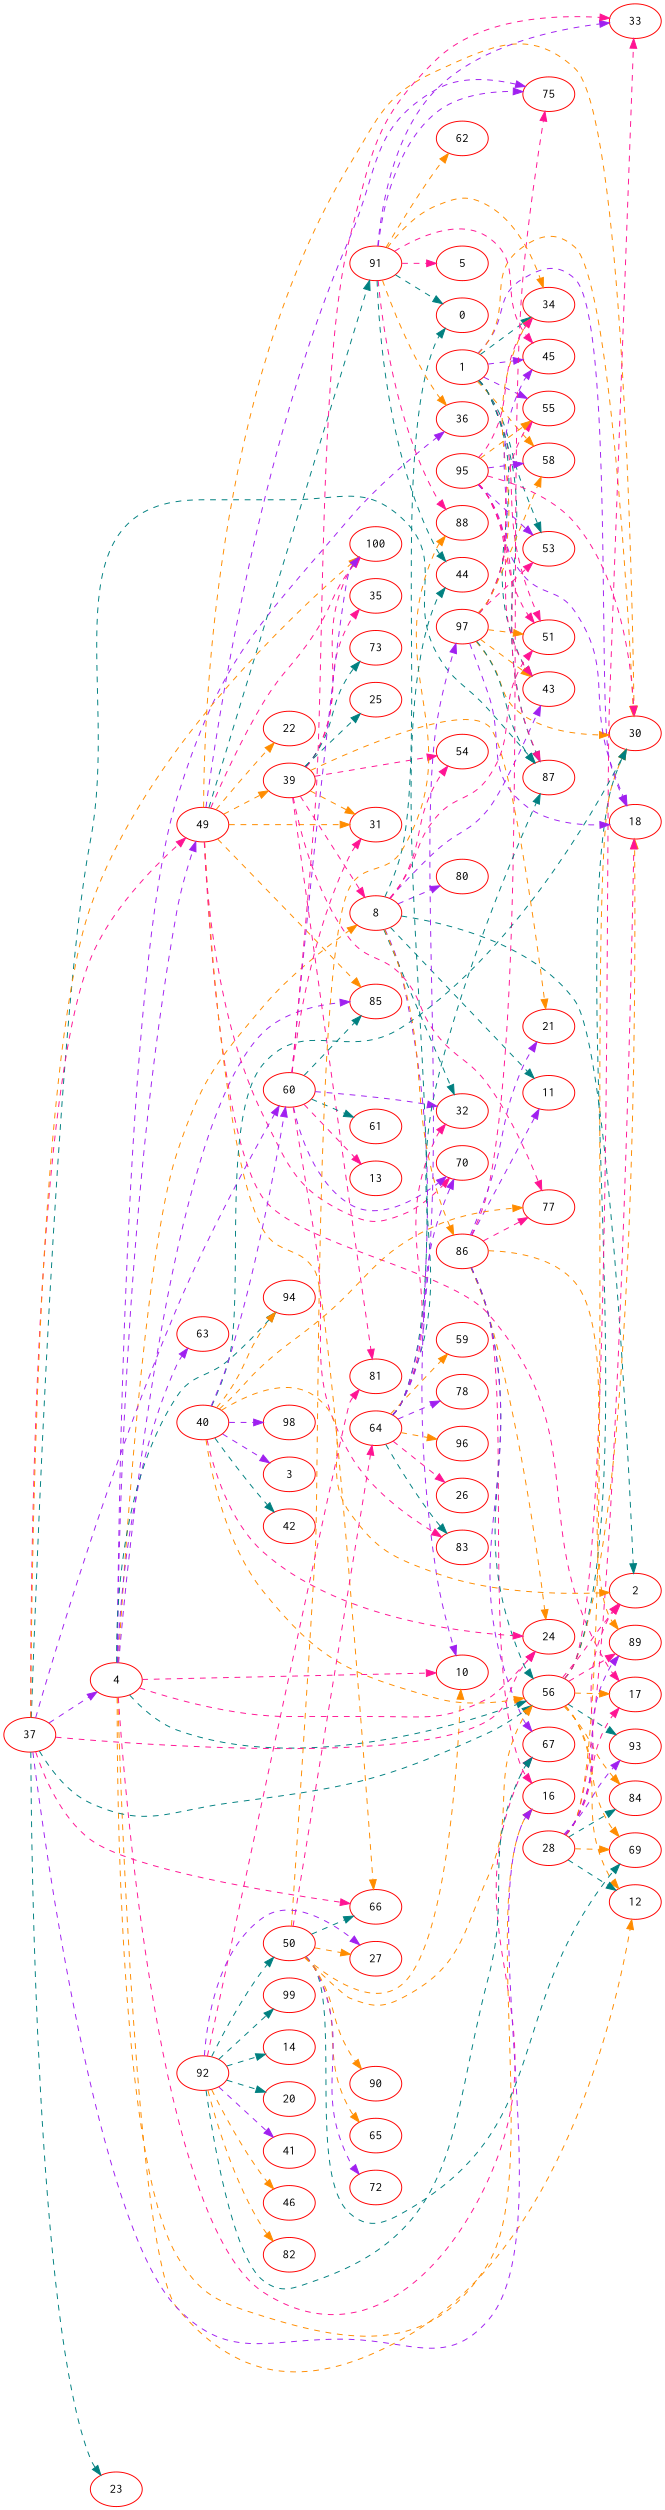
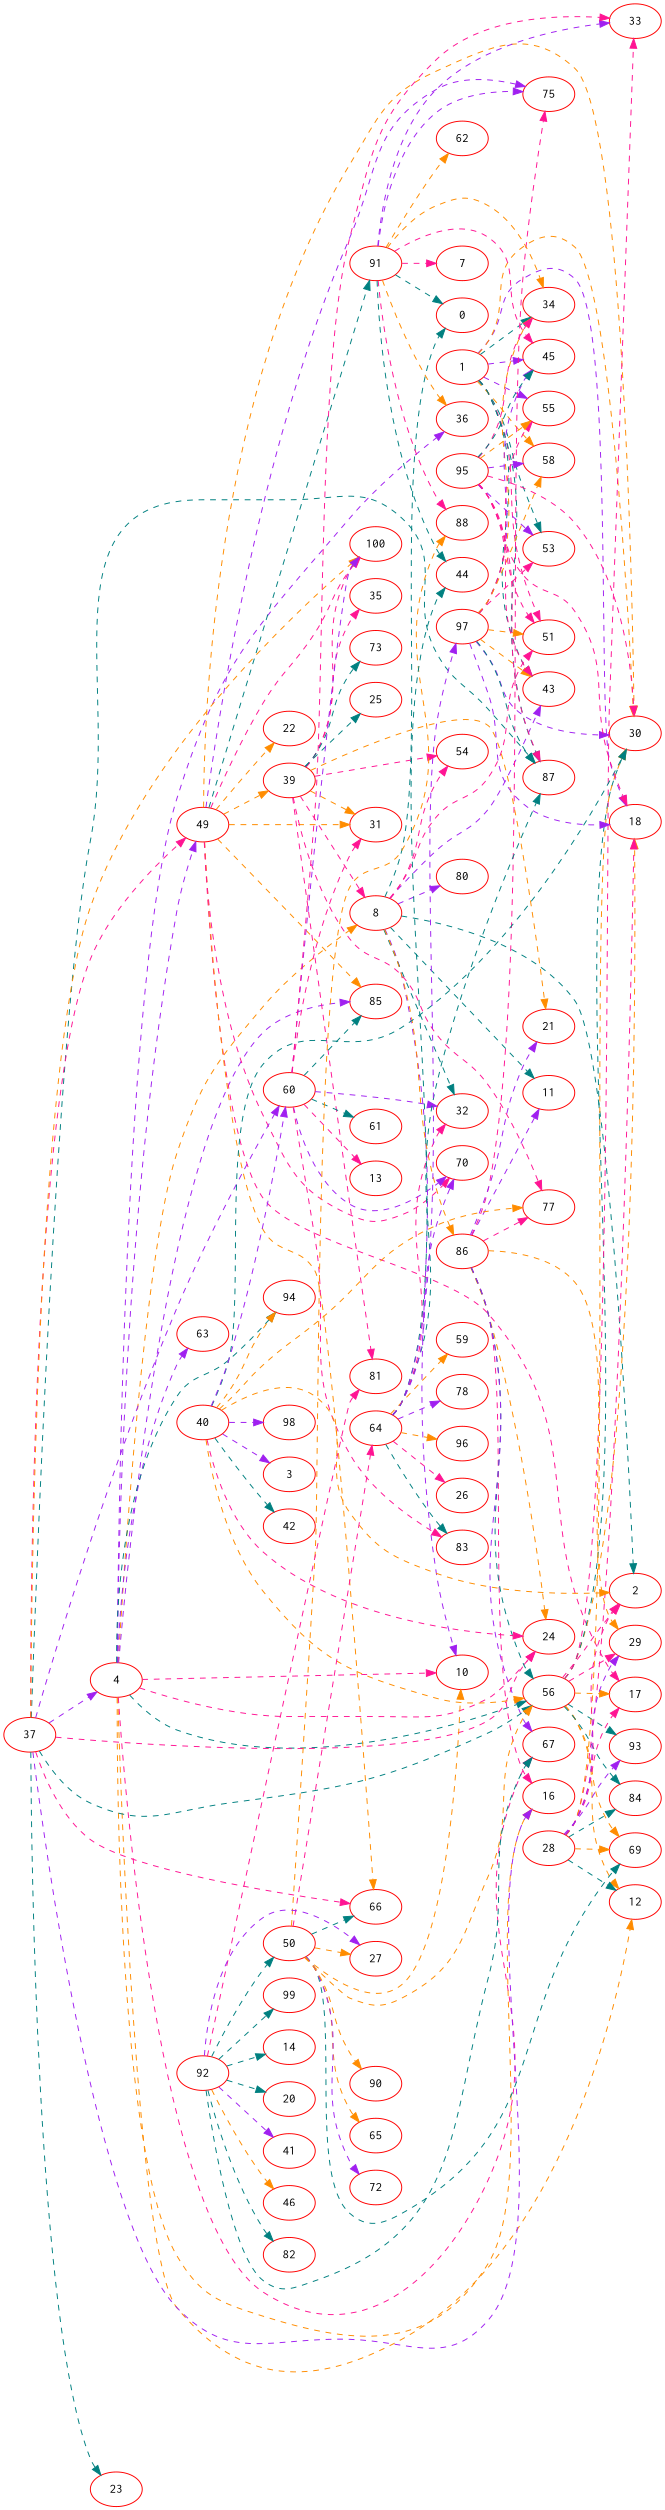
(462, 263) -> (462, 263)
none -> (504, 418)
(582, 623) -> (582, 623)
(542, 725) -> (542, 725)
(635, 1643) -> (635, 1643)
(600, 1760) -> (600, 1760)
(232, 2164) -> (232, 2164)
